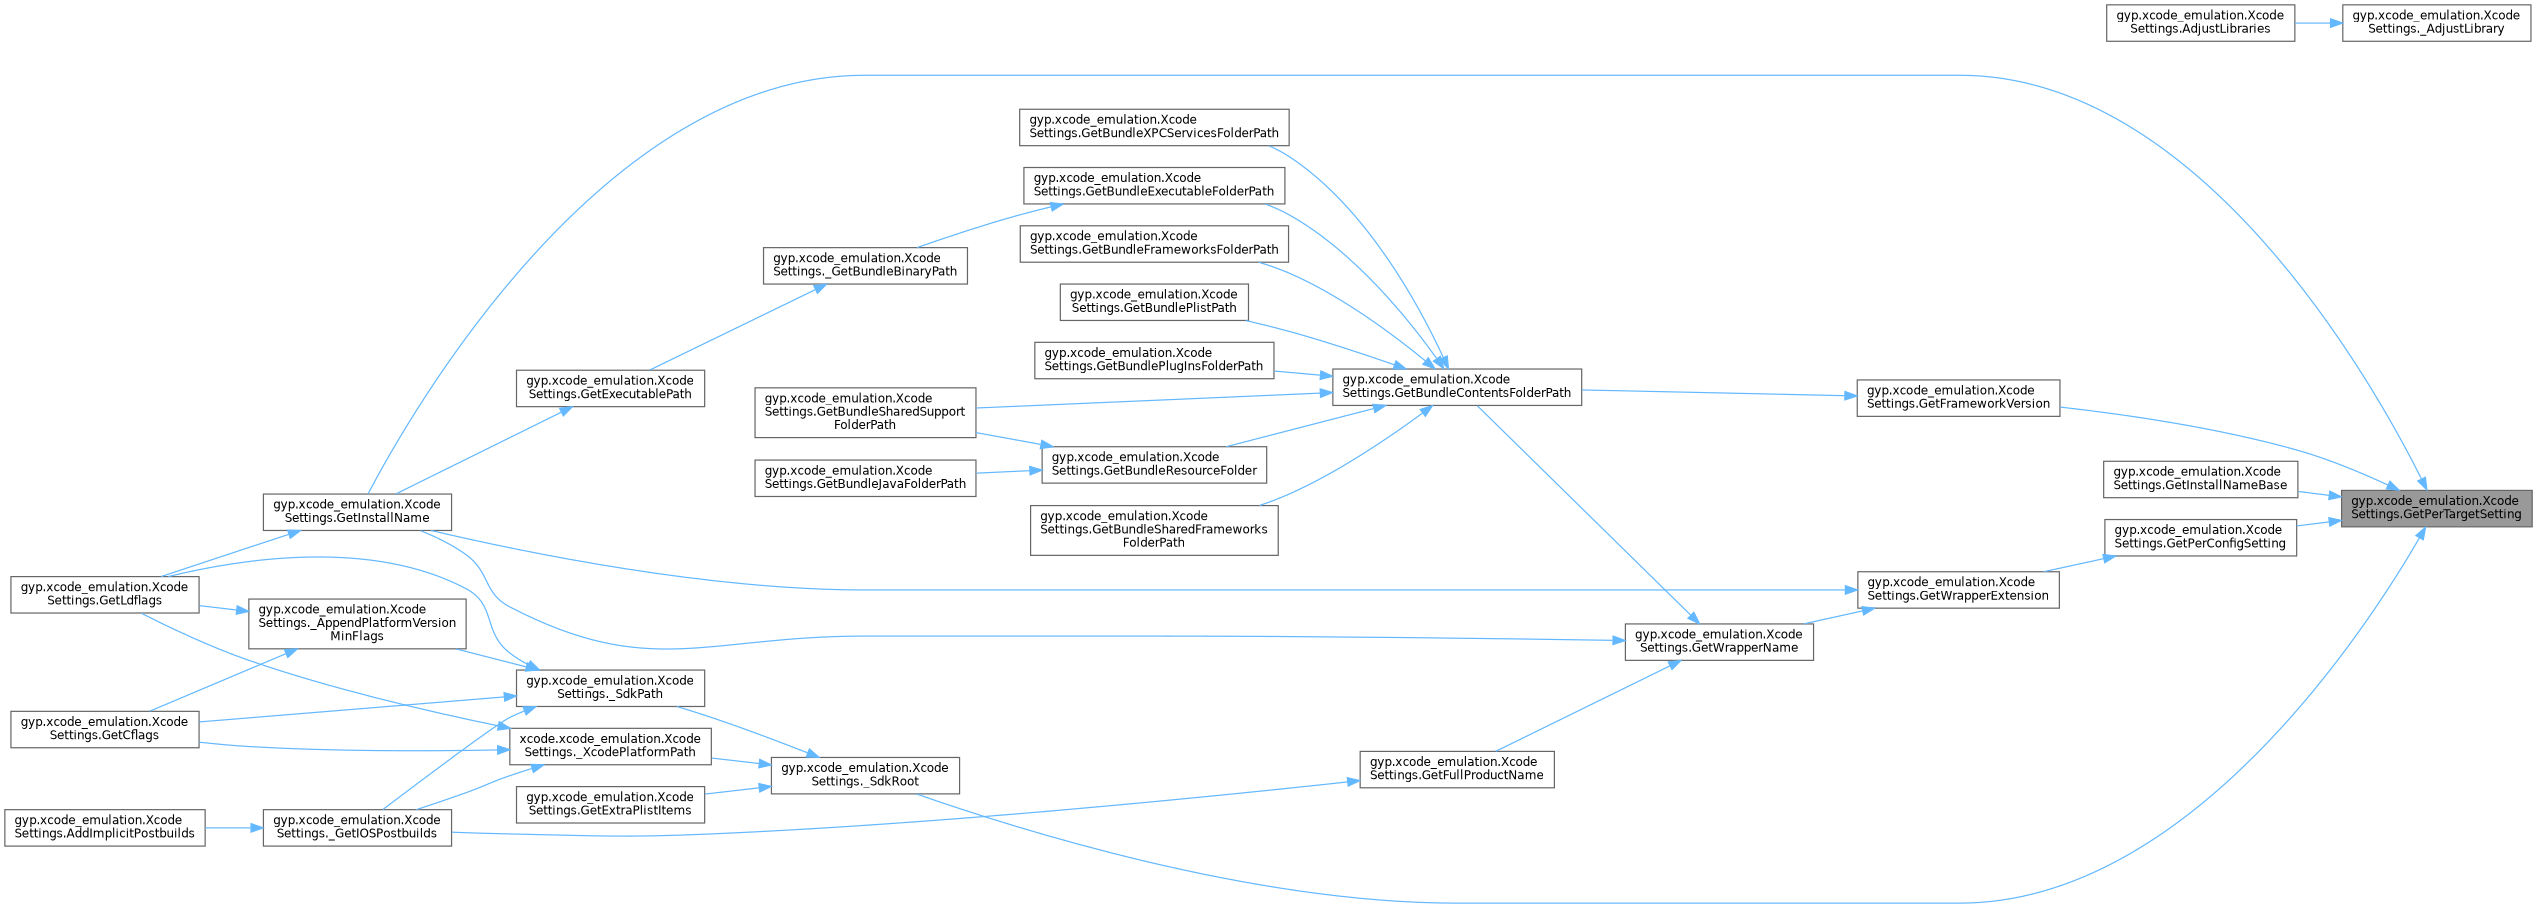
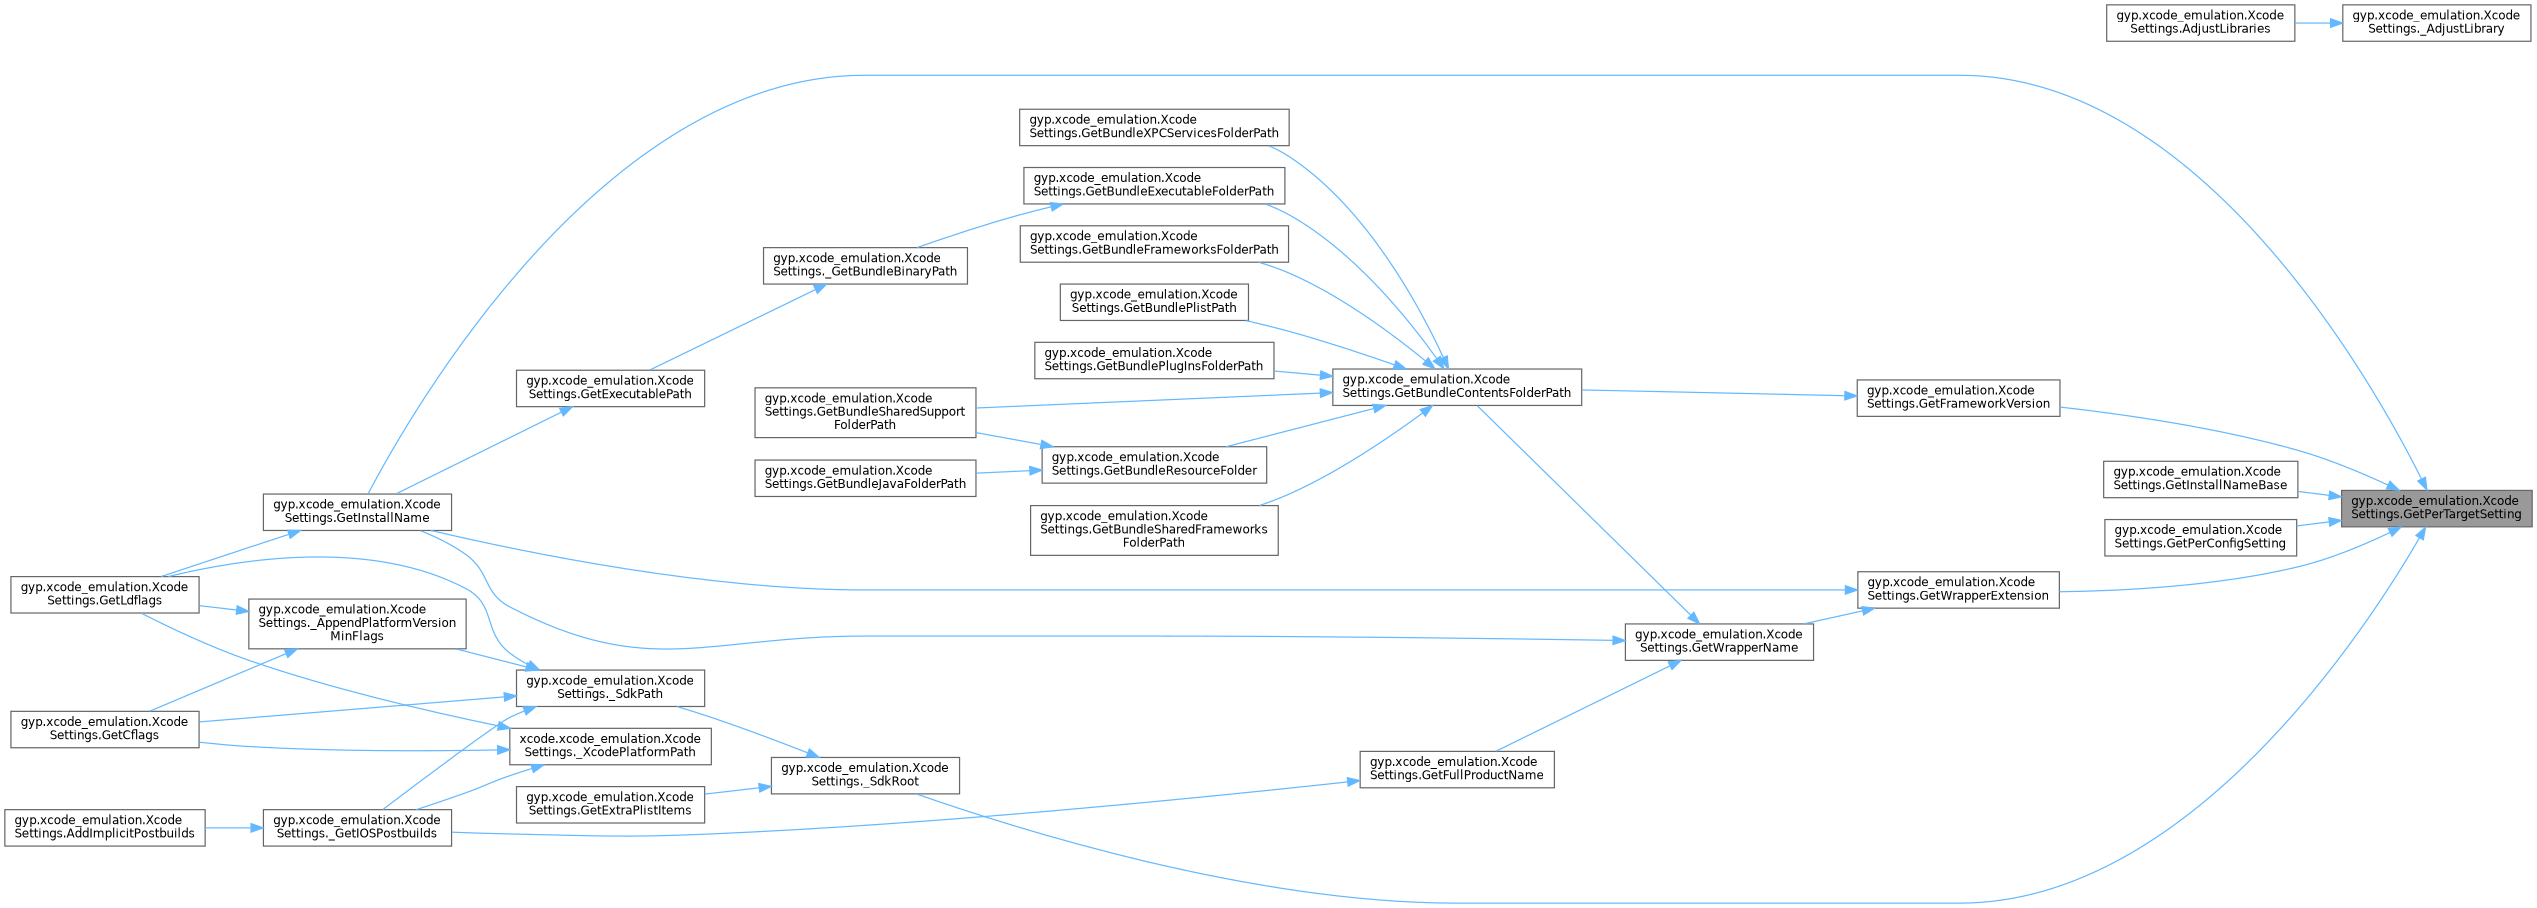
(2074, 565) -> (2228, 580)
(735, 761) -> none
